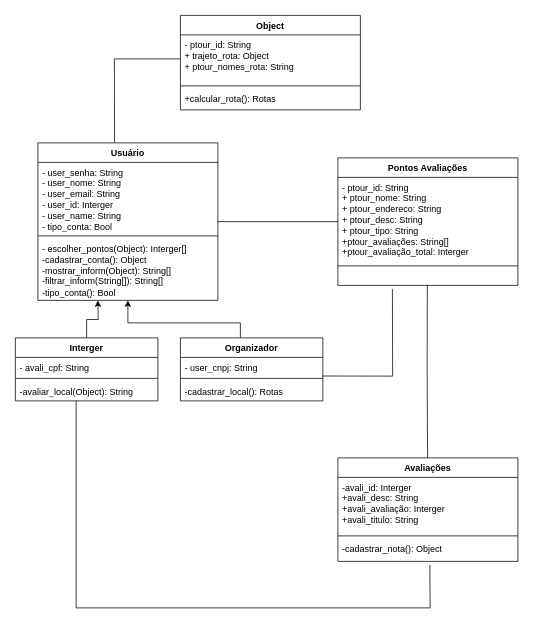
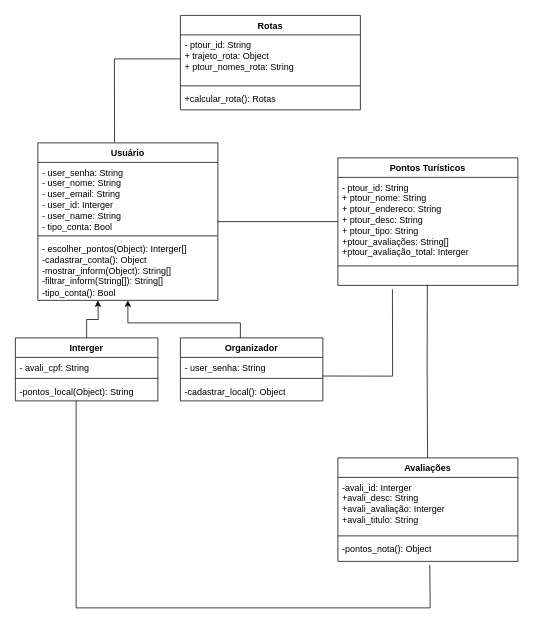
(270, 26) -> (270, 26)
(428, 169) -> (428, 169)
(228, 368) -> (231, 368)
(87, 392) -> (87, 392)
(243, 392) -> (246, 392)
(403, 550) -> (395, 550)
